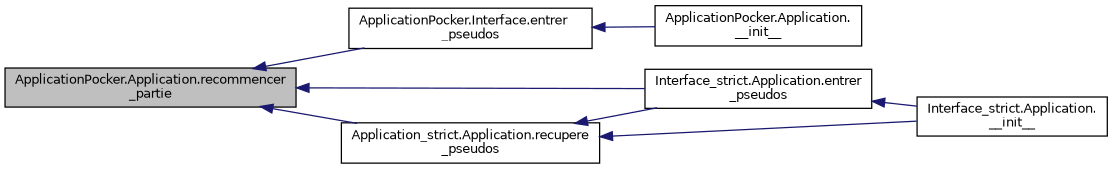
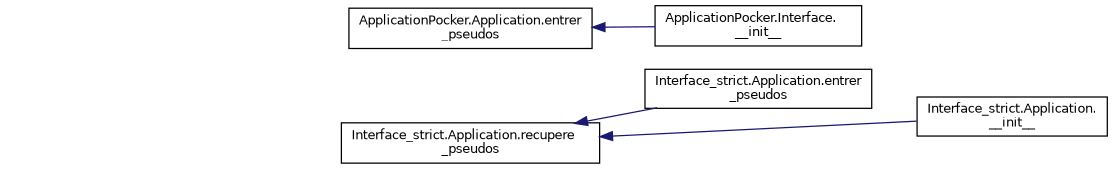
(758, 26) -> (758, 26)
(471, 28) -> (471, 28)
(151, 88) -> none
(901, 104) -> none
(471, 143) -> (471, 143)
